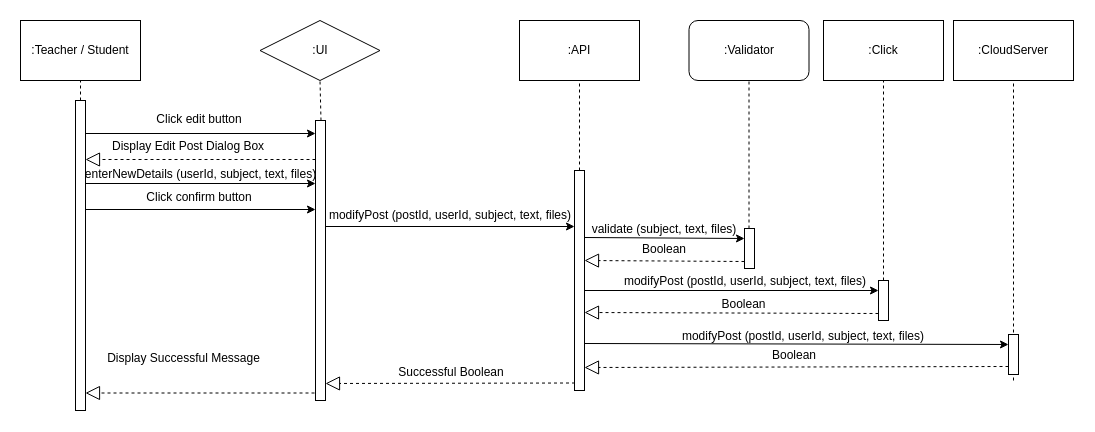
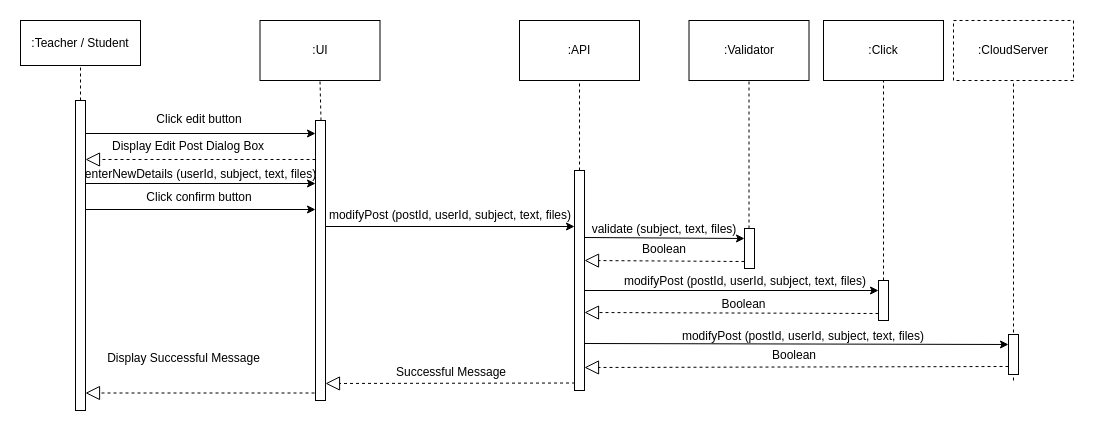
(81, 51) -> (81, 43)
(320, 51) -> (320, 51)
(749, 51) -> (749, 51)
(1014, 51) -> (1014, 51)
(452, 373) -> (452, 373)
